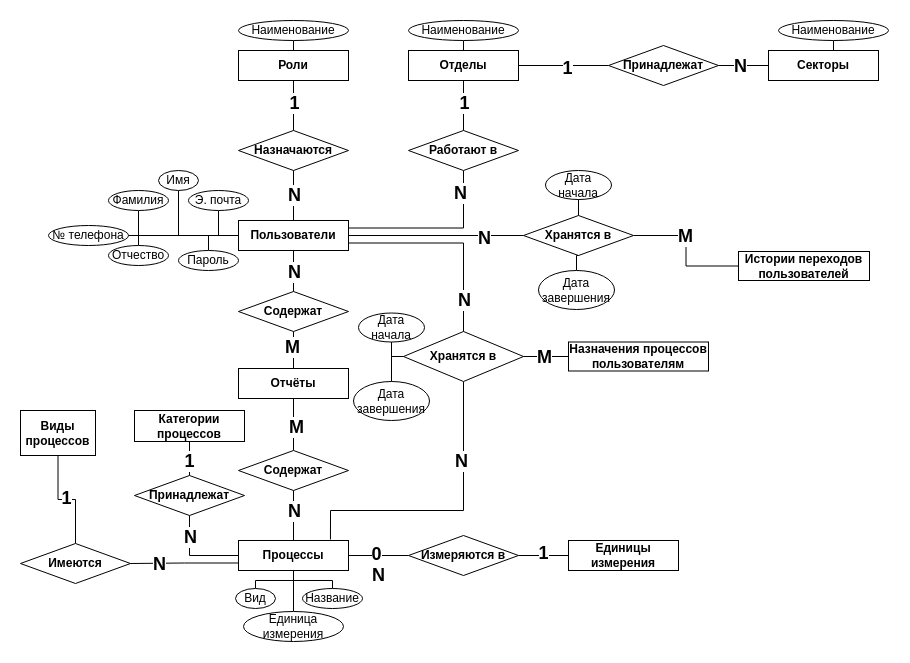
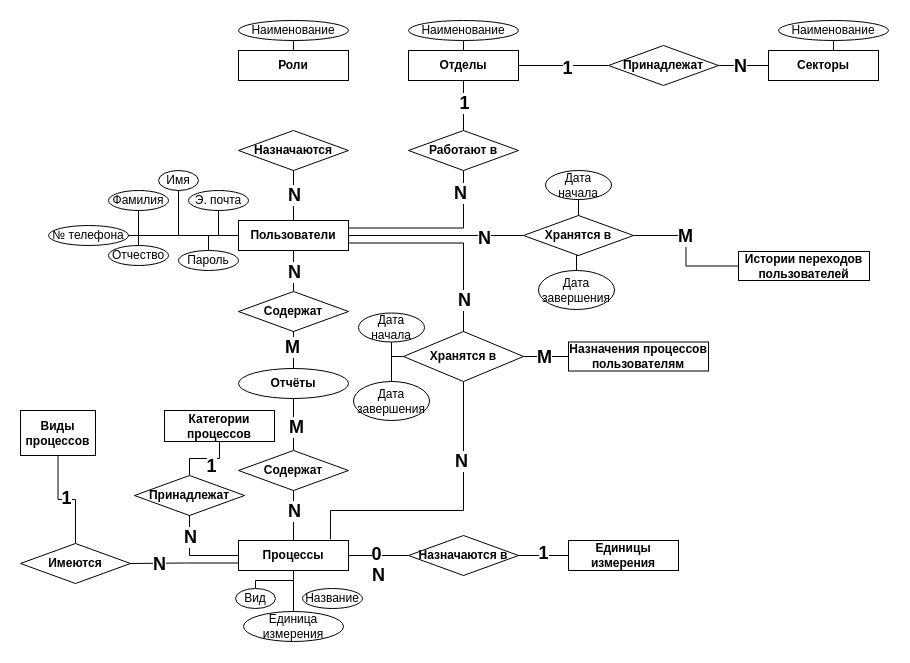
(294, 106) -> none
(294, 384) -> (294, 384)
(190, 426) -> (220, 426)
(464, 556) -> (464, 556)
(318, 581) -> none
